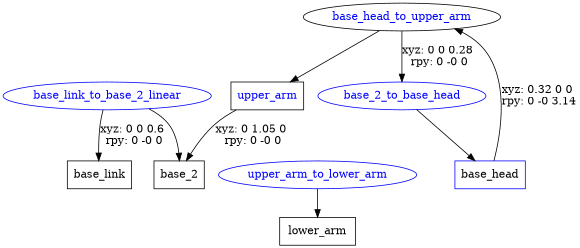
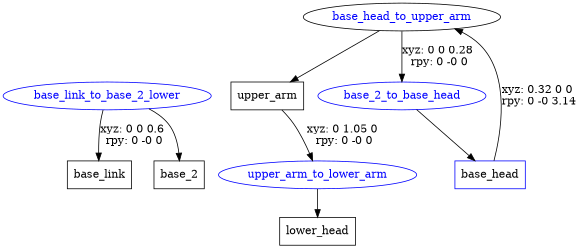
(107, 96) -> (107, 96)
(267, 96) -> (267, 96)
(210, 129) -> (298, 130)
(318, 231) -> (318, 231)
